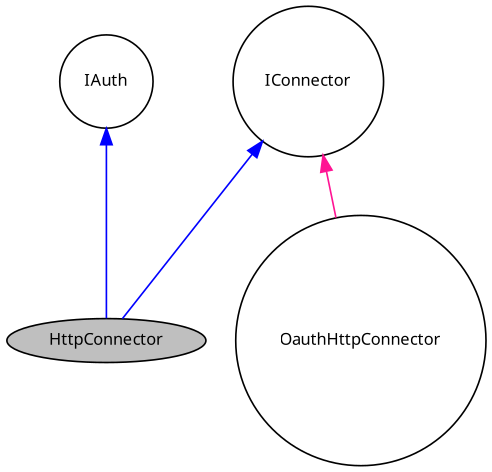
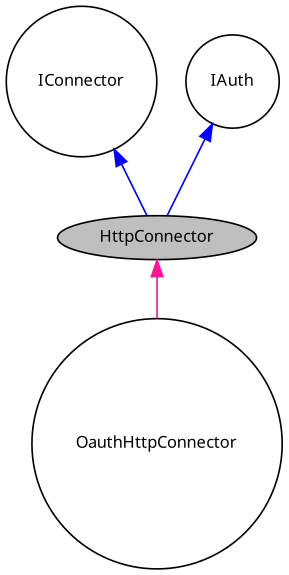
(331, 195) -> (157, 298)
